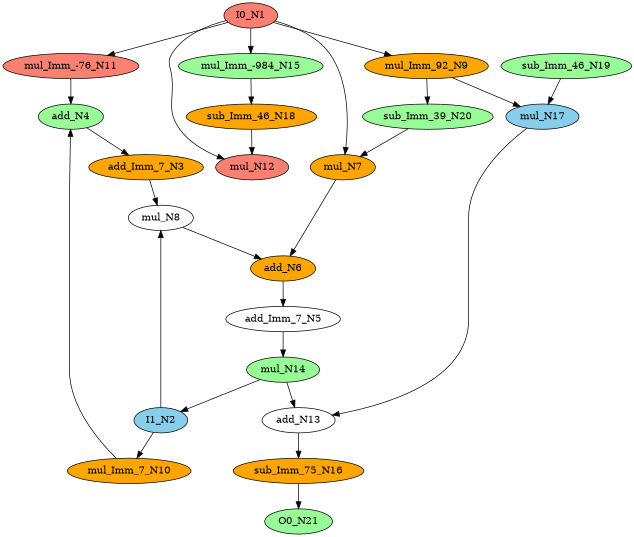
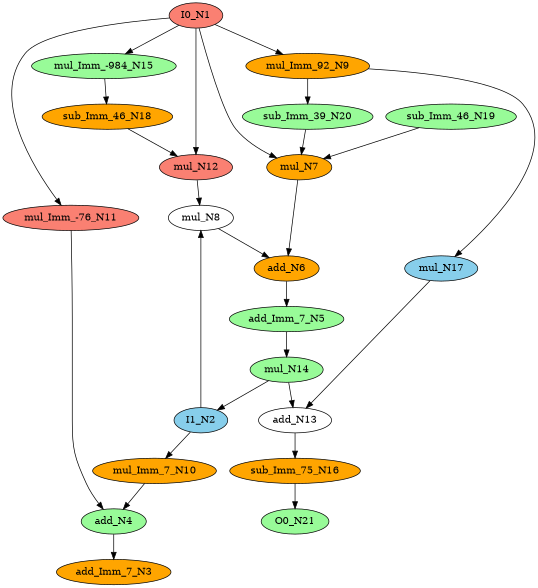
(556, 88) -> (375, 142)
(152, 189) -> (198, 189)
(283, 319) -> (287, 319)
